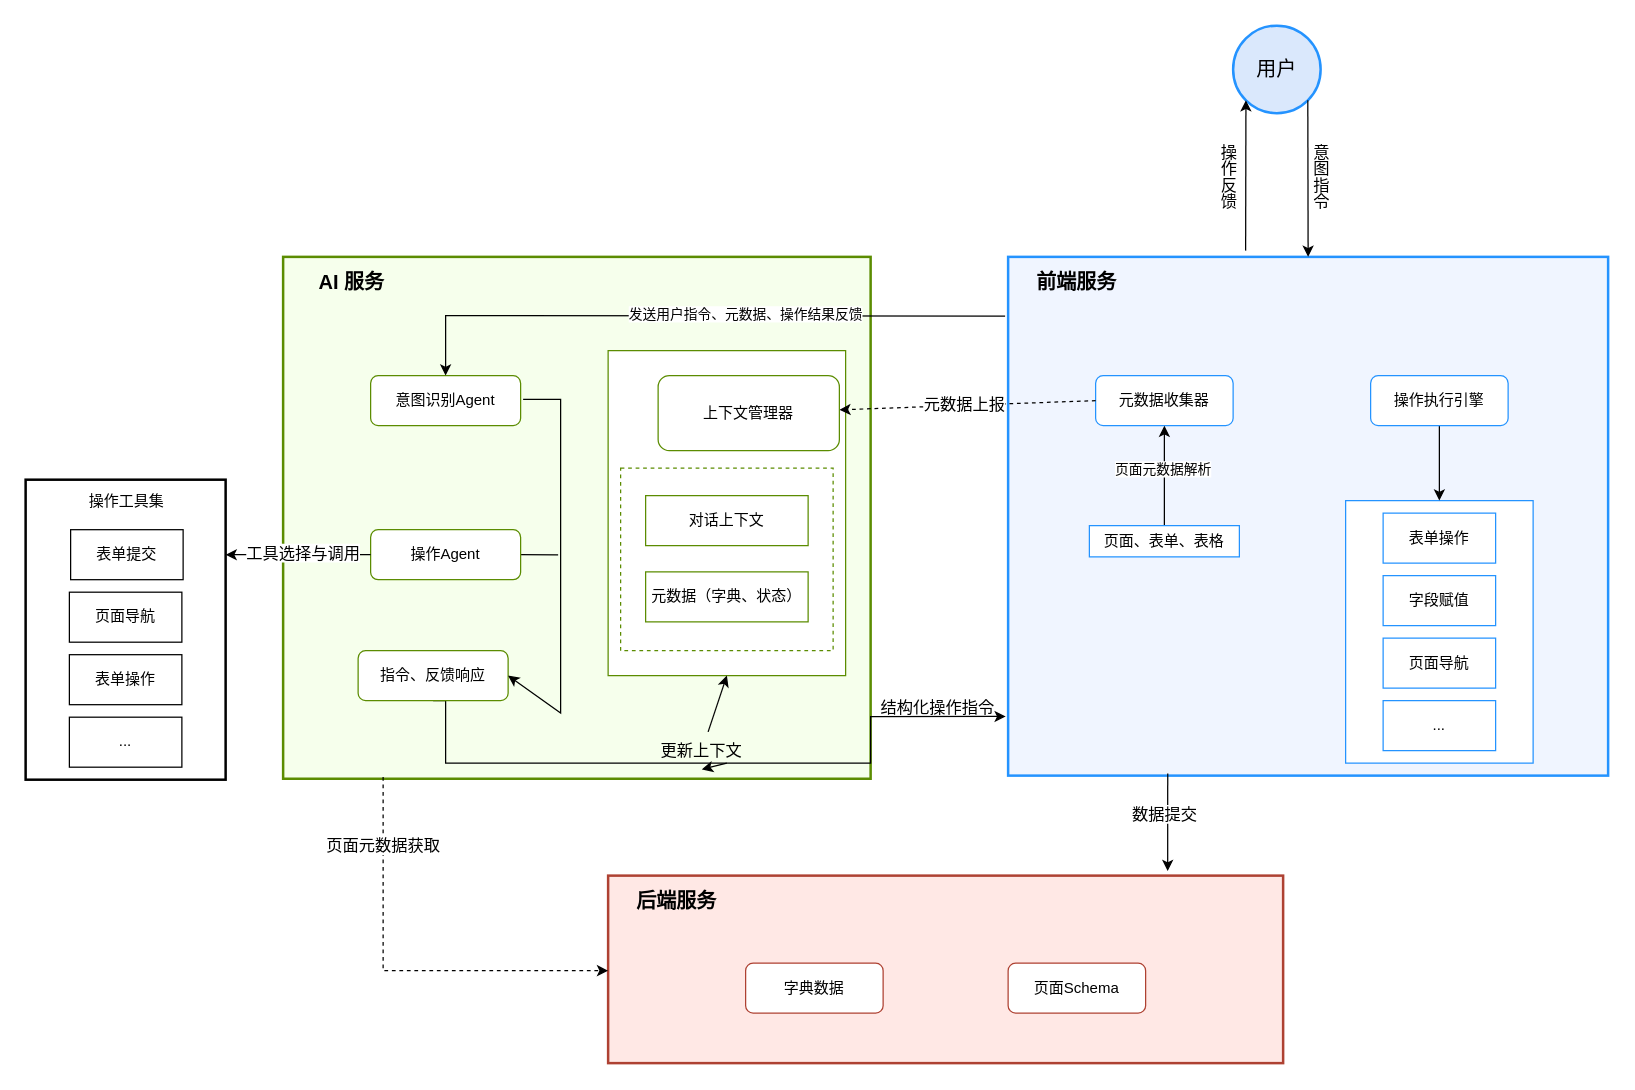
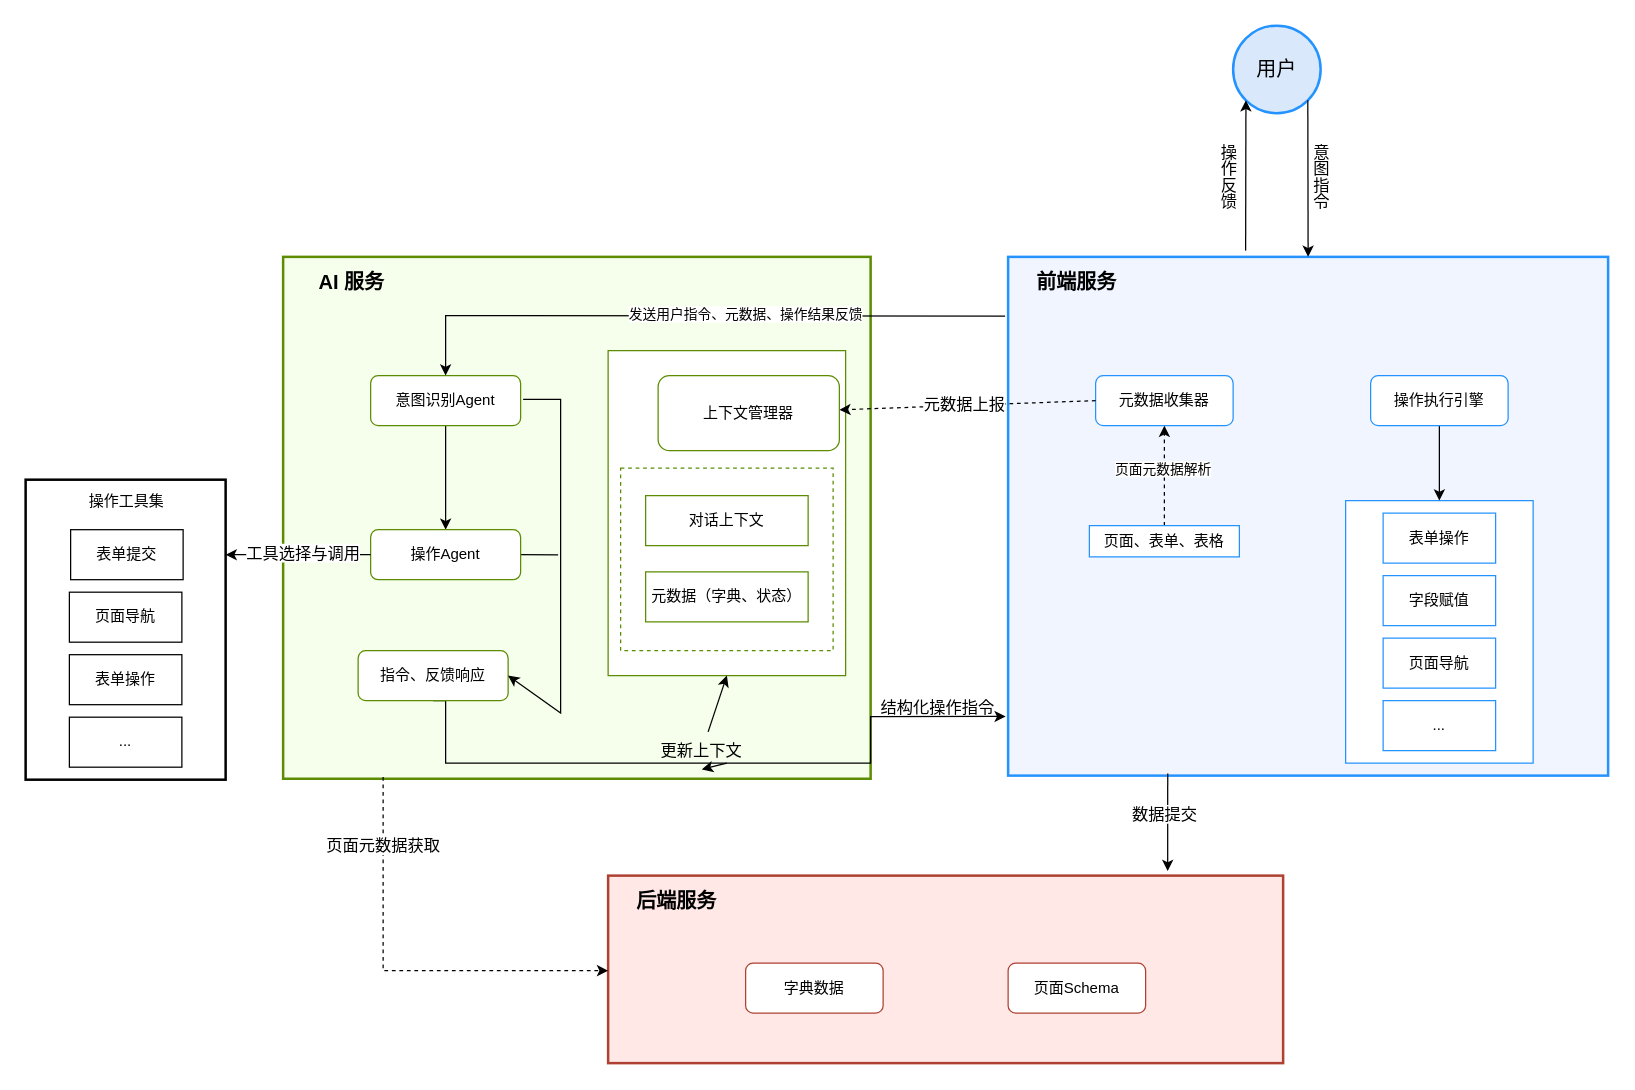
none -> (446, 474)
(1164, 501) -> (1164, 501)
